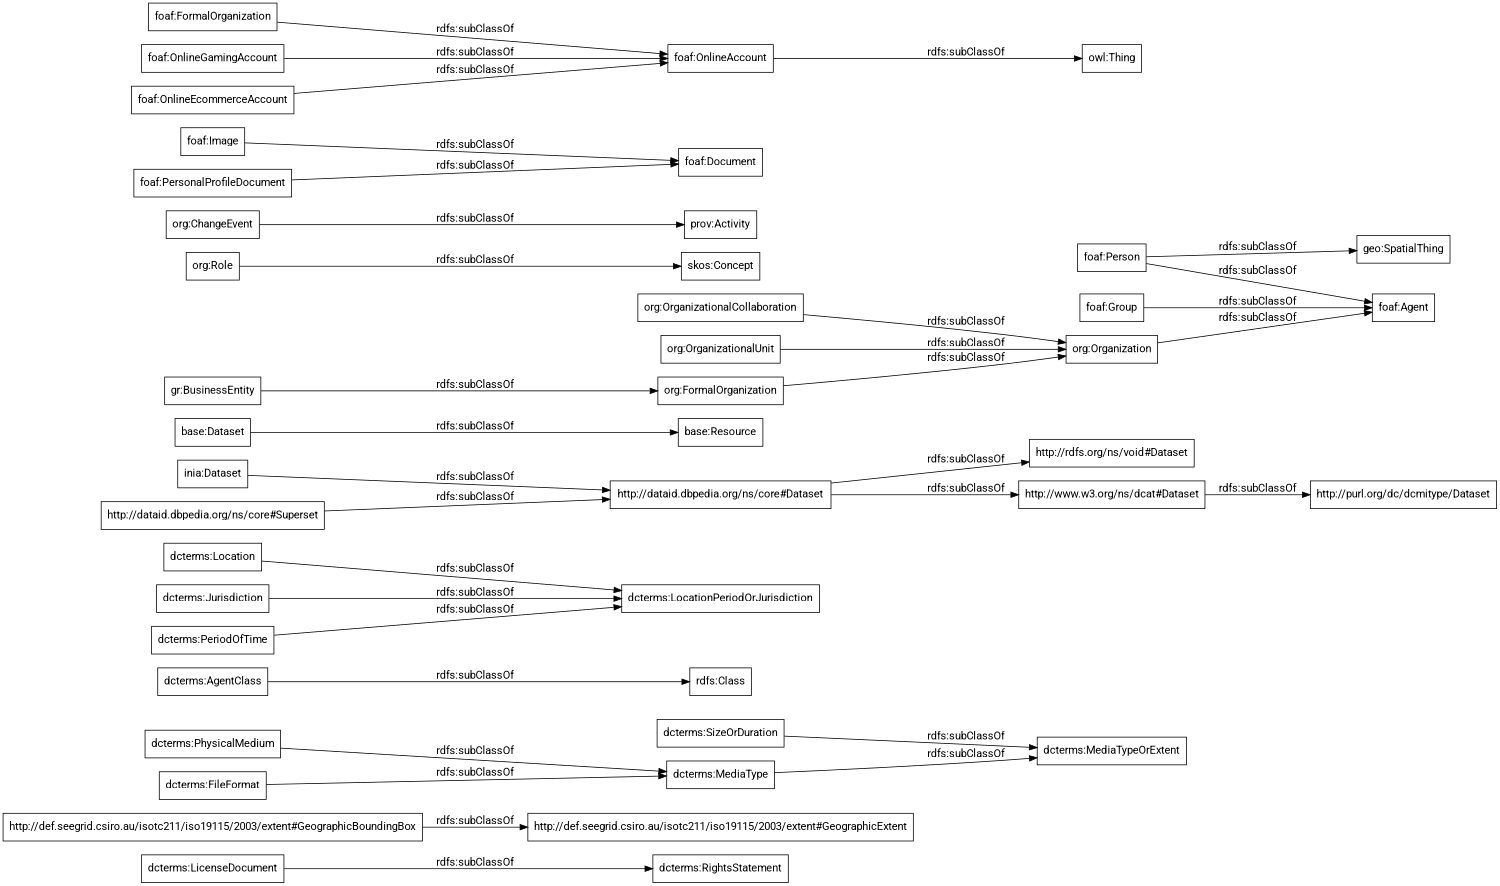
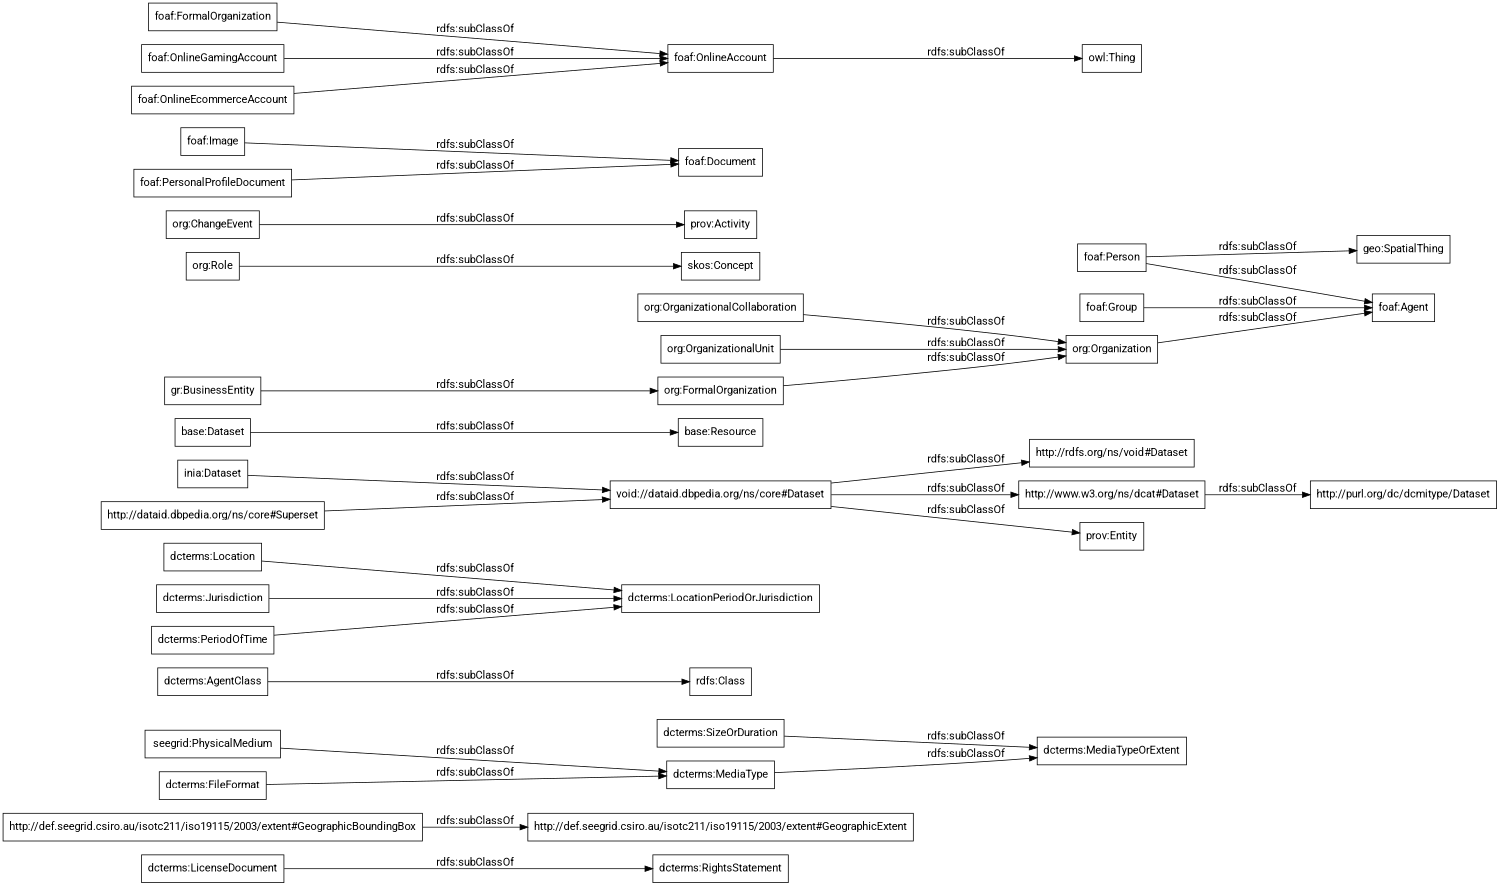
(721, 495) -> (721, 495)
none -> (1112, 536)
(213, 744) -> (213, 744)
